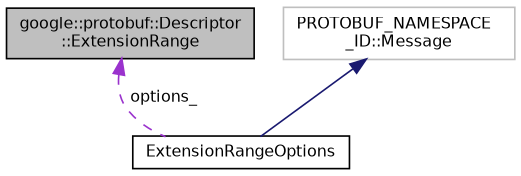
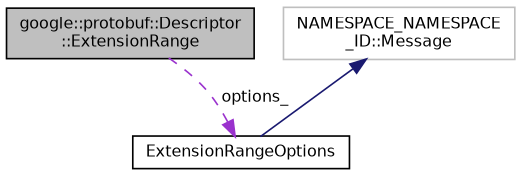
(399, 33) -> (399, 33)
(131, 114) -> (203, 86)
